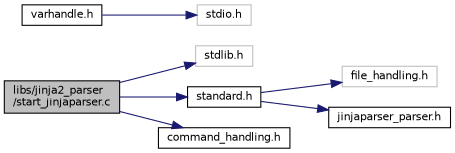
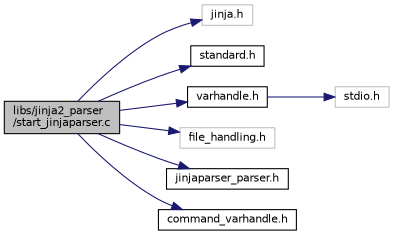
(224, 56) -> (227, 15)
(296, 88) -> (144, 128)
(289, 105) -> (138, 151)
none -> (148, 107)
(224, 138) -> (227, 220)
